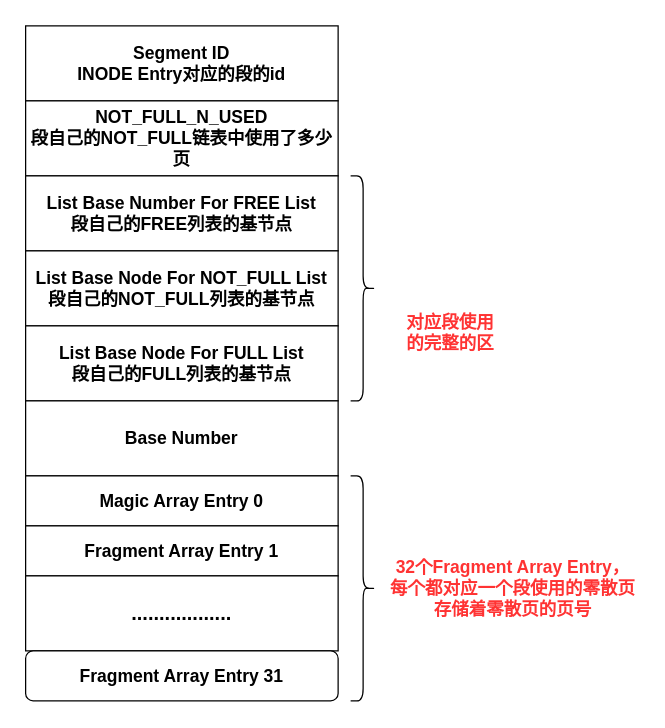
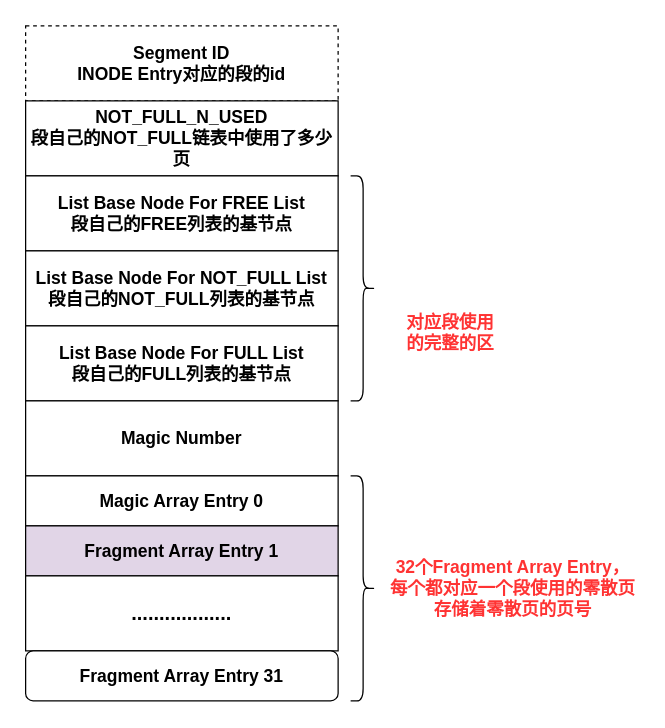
(182, 63) -> (182, 63)
(182, 213) -> (182, 213)
(182, 438) -> (182, 438)
(182, 551) -> (182, 551)
